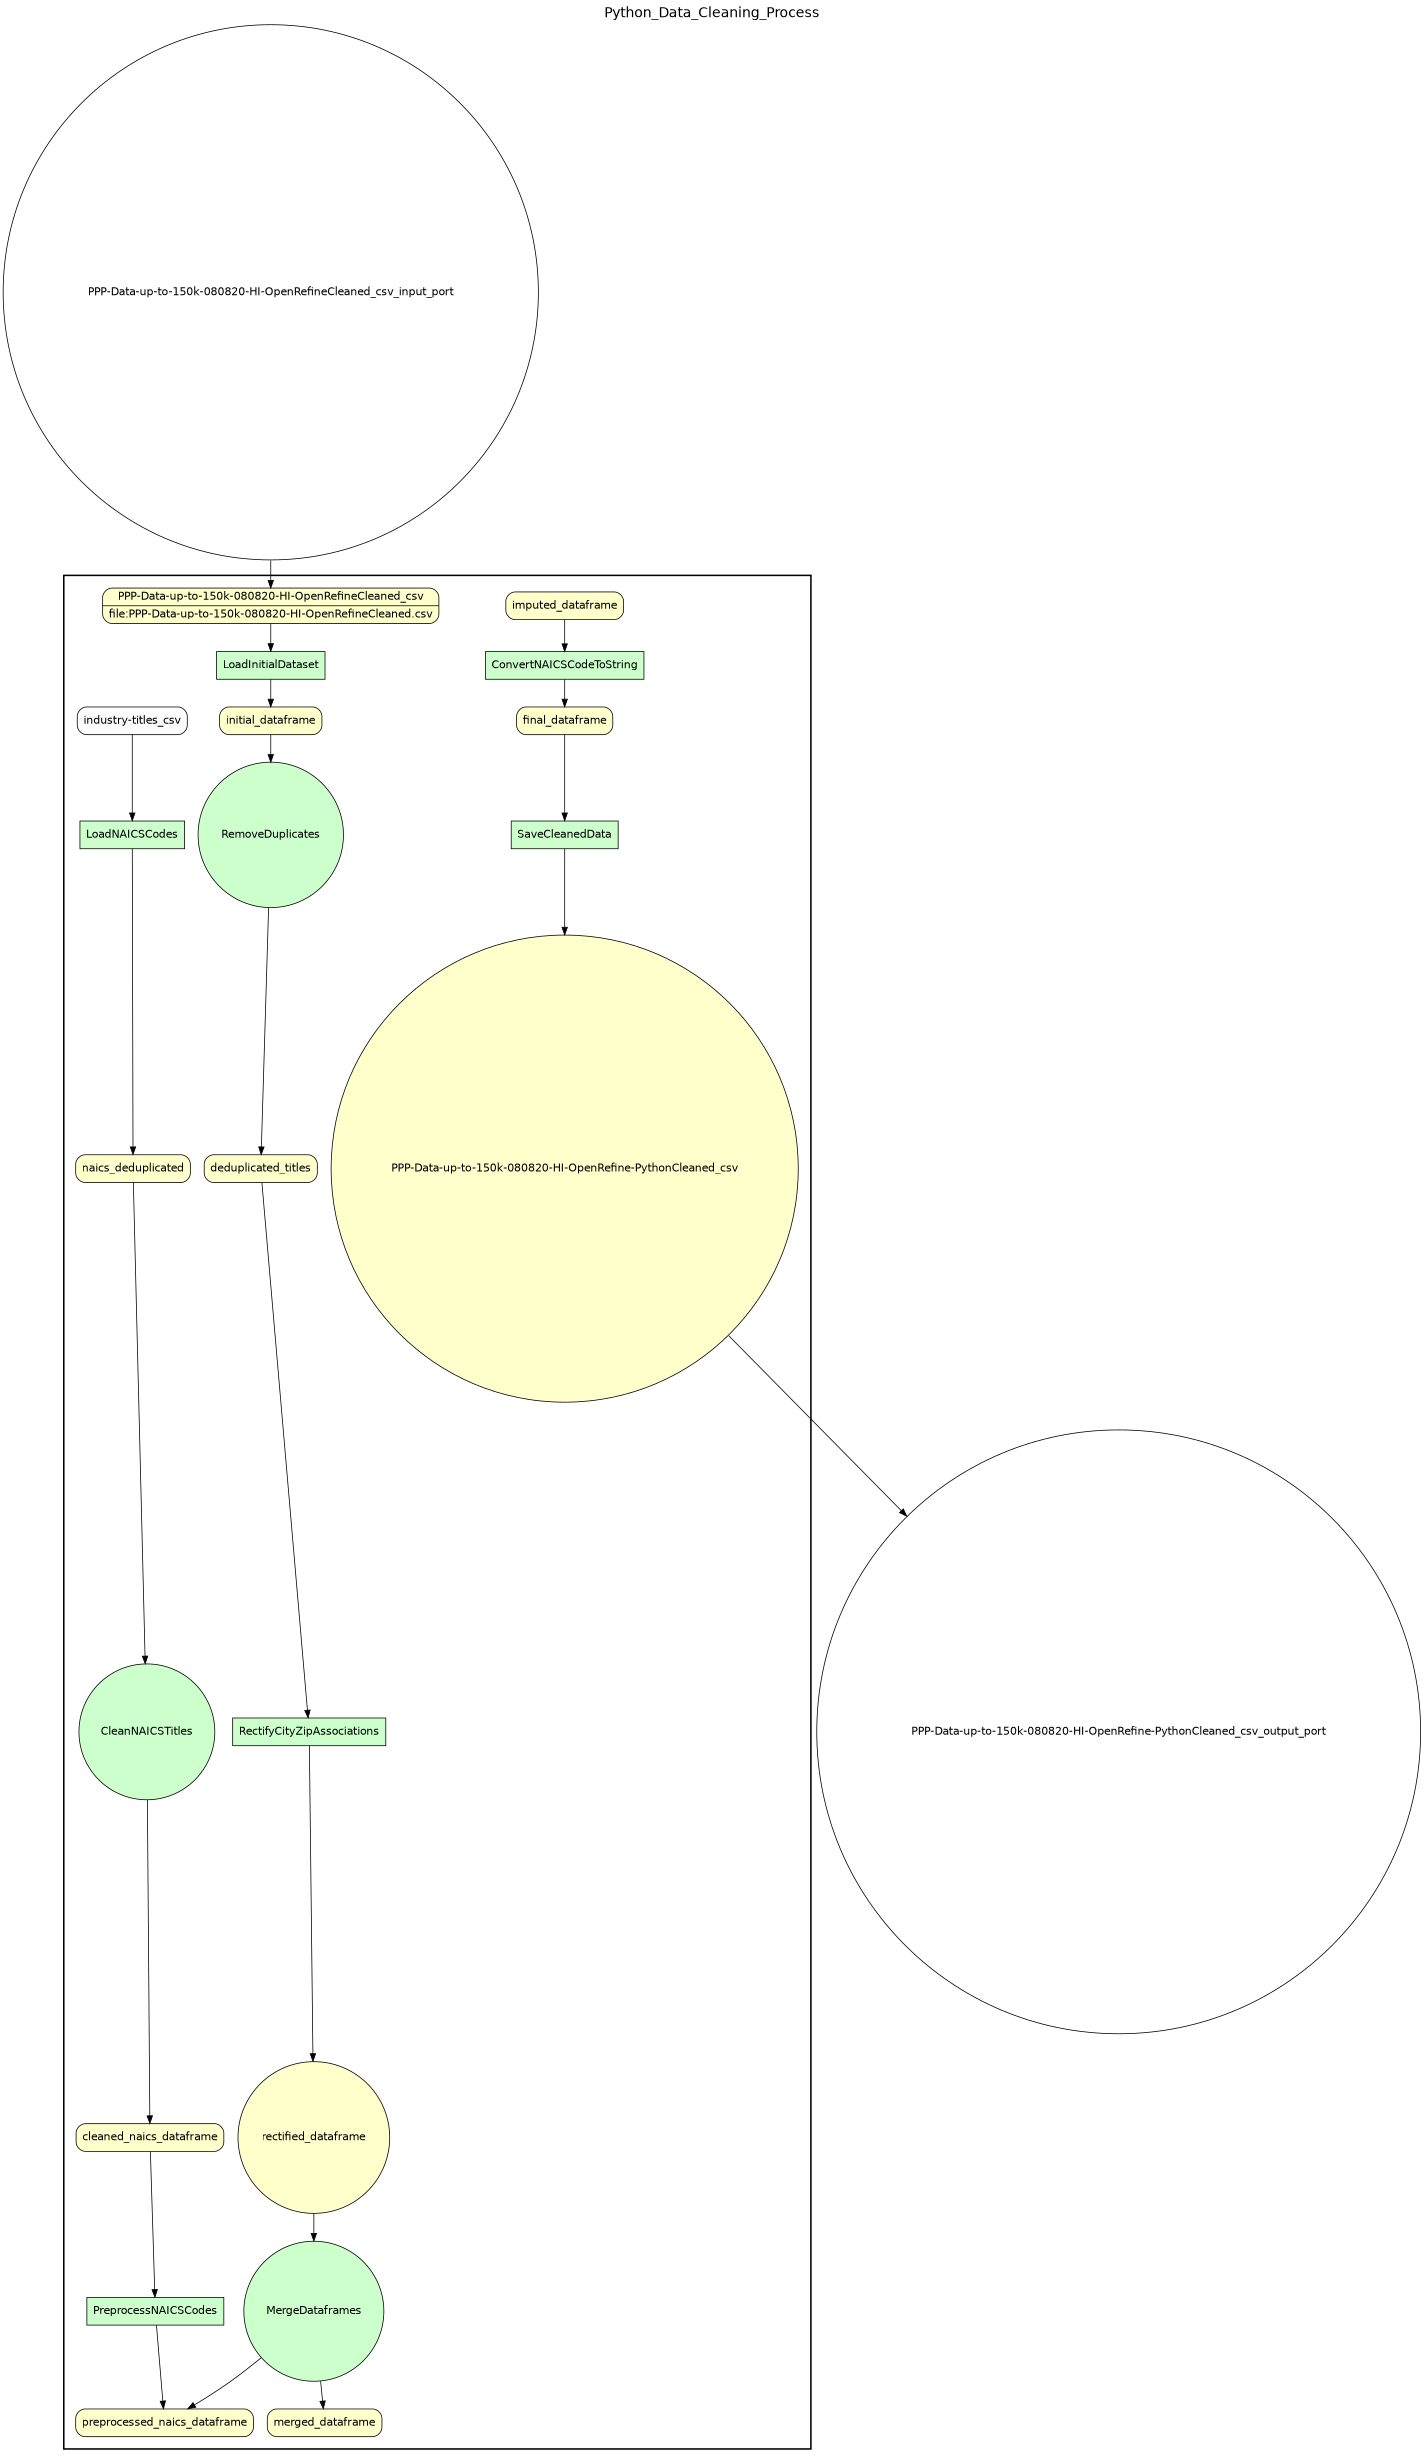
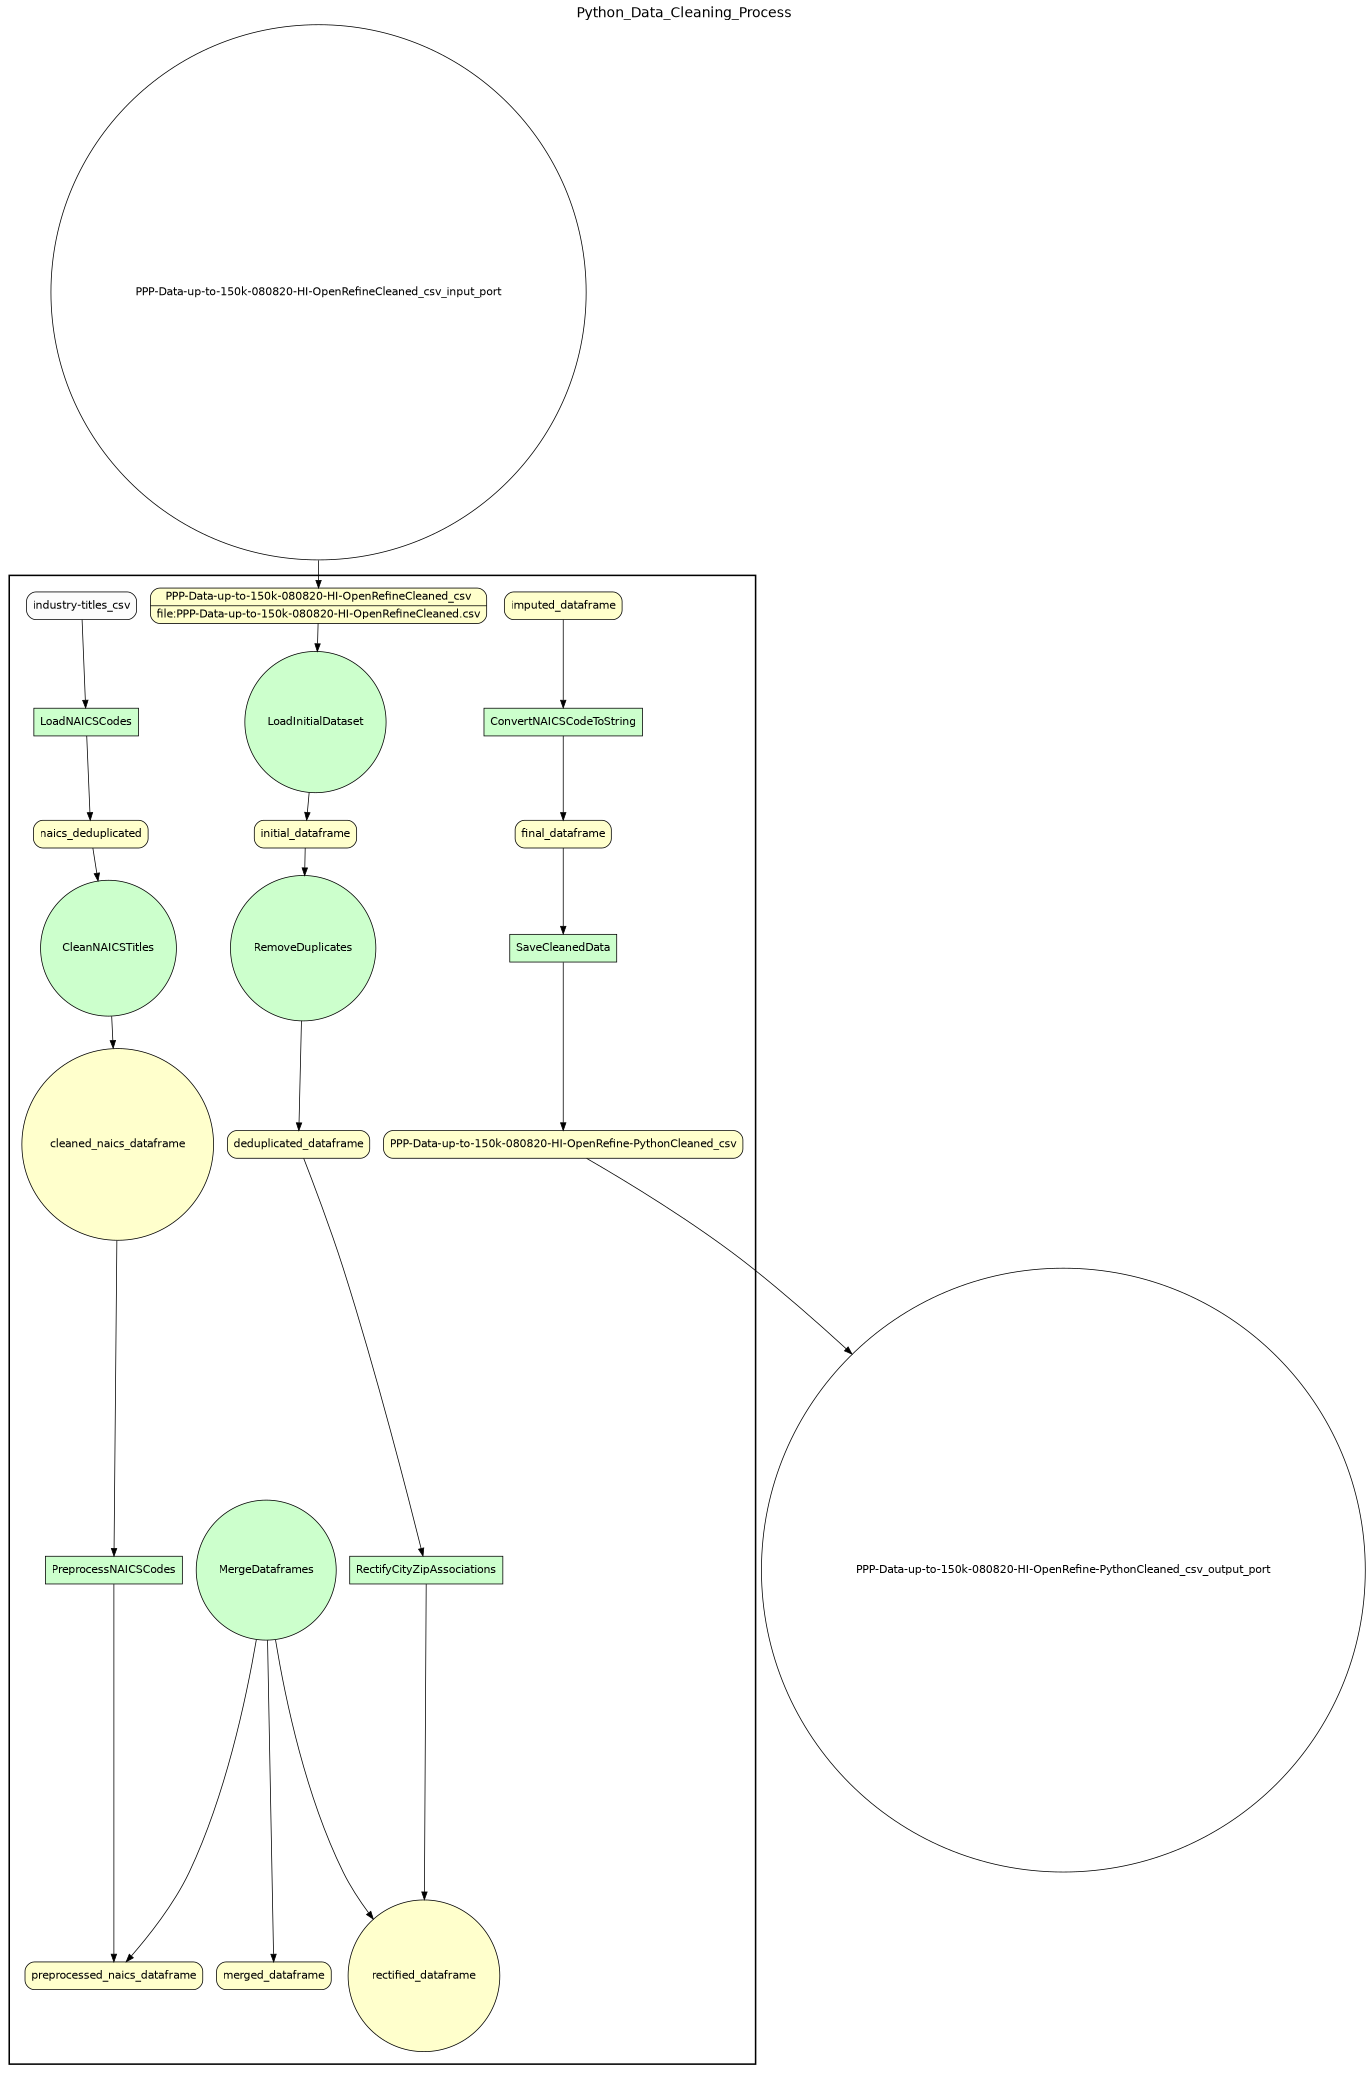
(271, 665) -> (315, 722)
(261, 1169) -> (299, 1144)
(565, 1169) -> (563, 1144)
(150, 2138) -> (118, 1144)
(314, 2223) -> (308, 1781)
